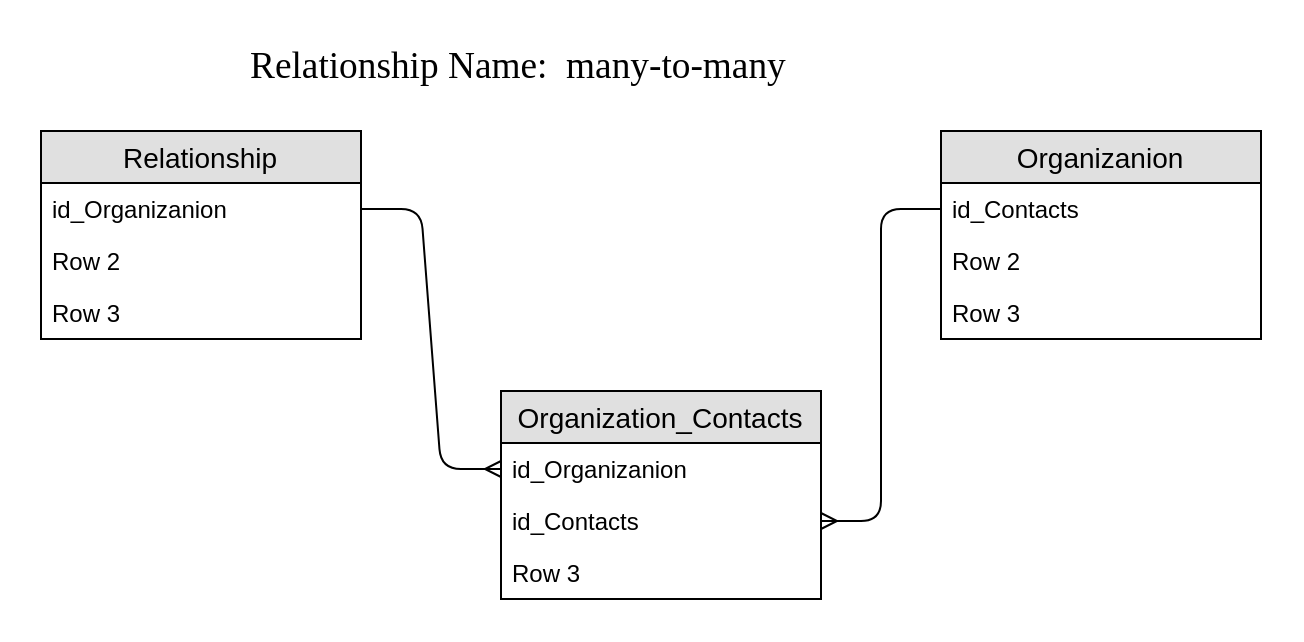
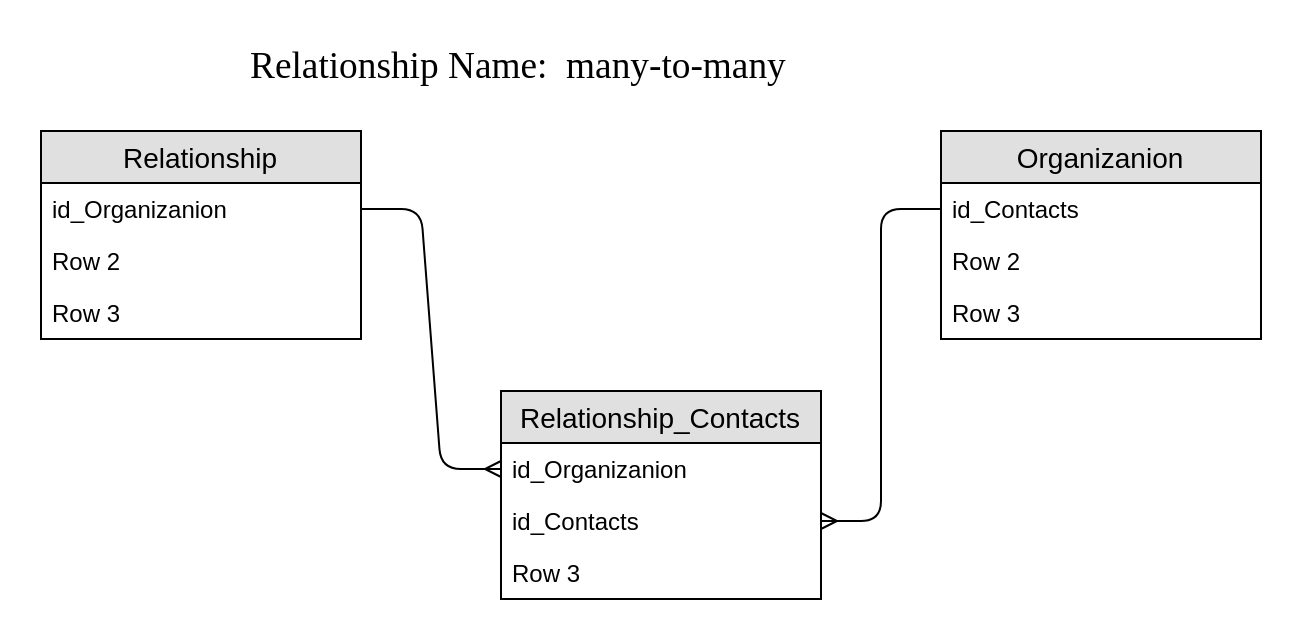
(660, 419) -> (660, 419)
